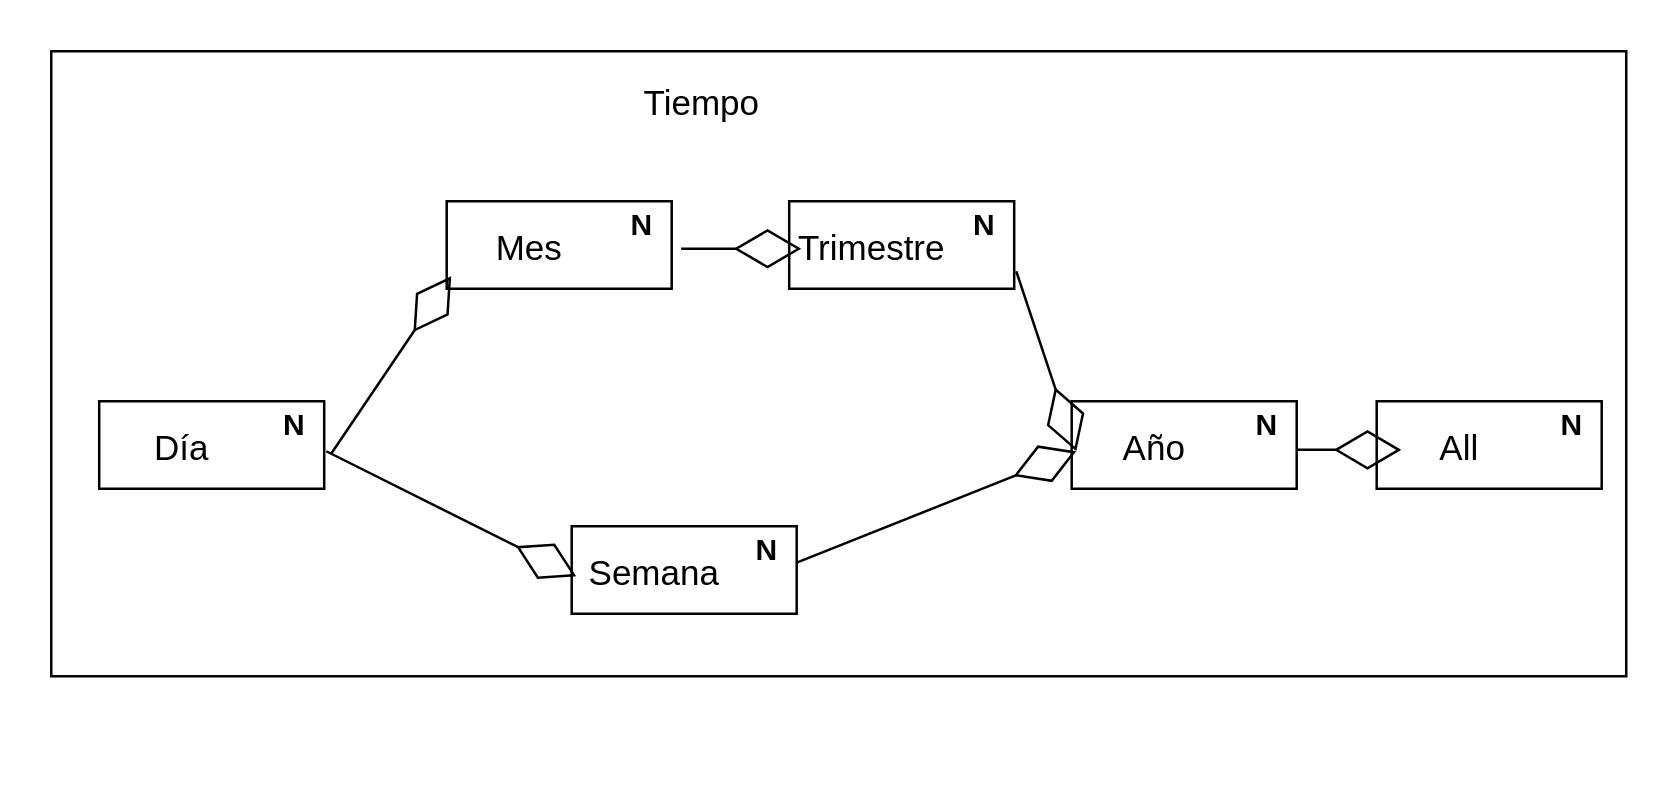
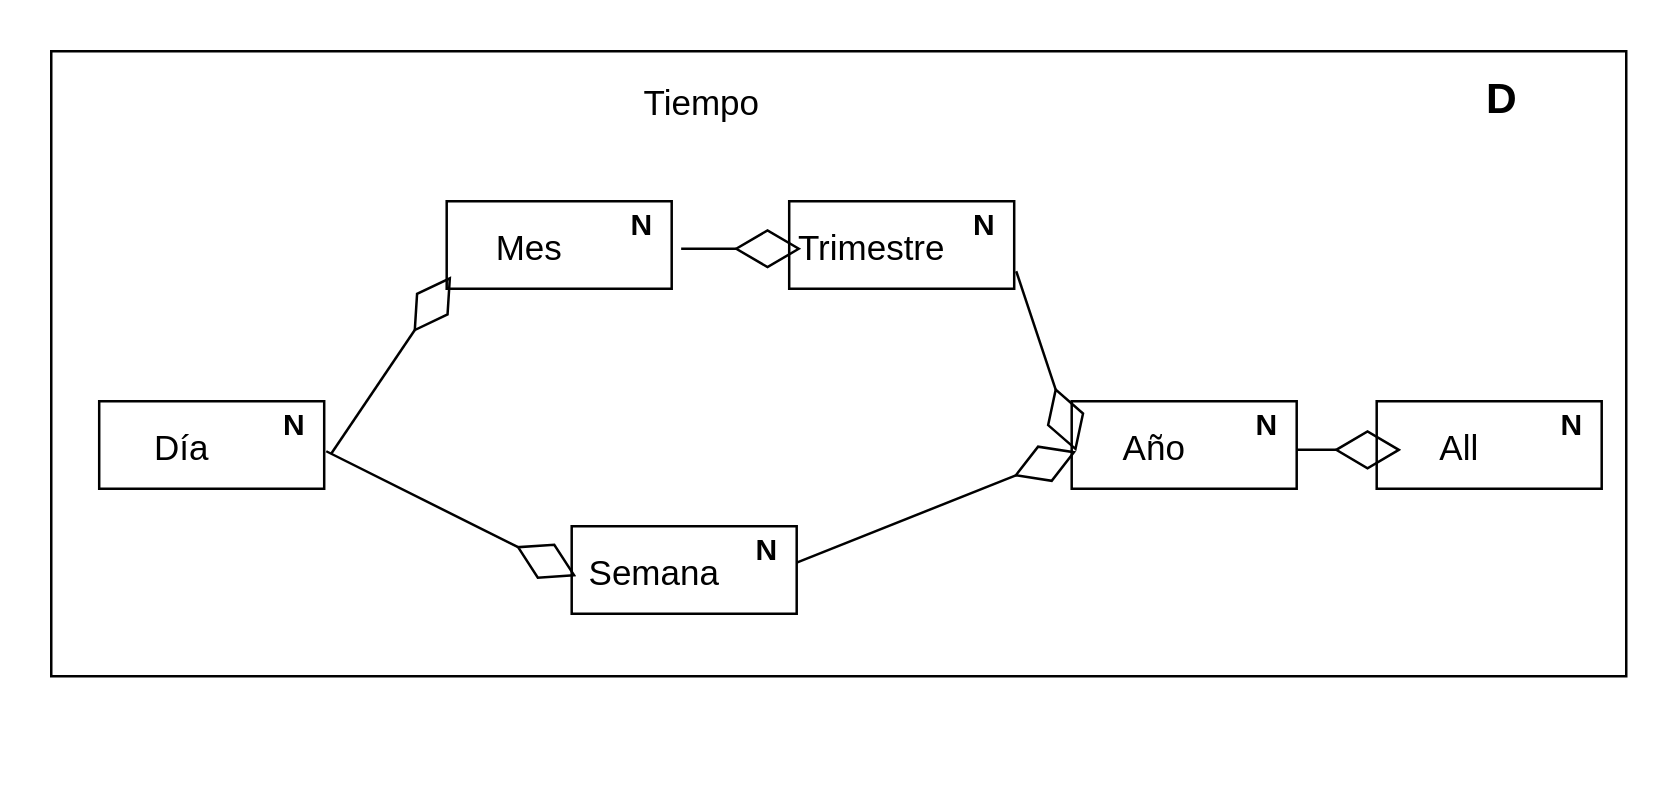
none -> (1501, 101)
